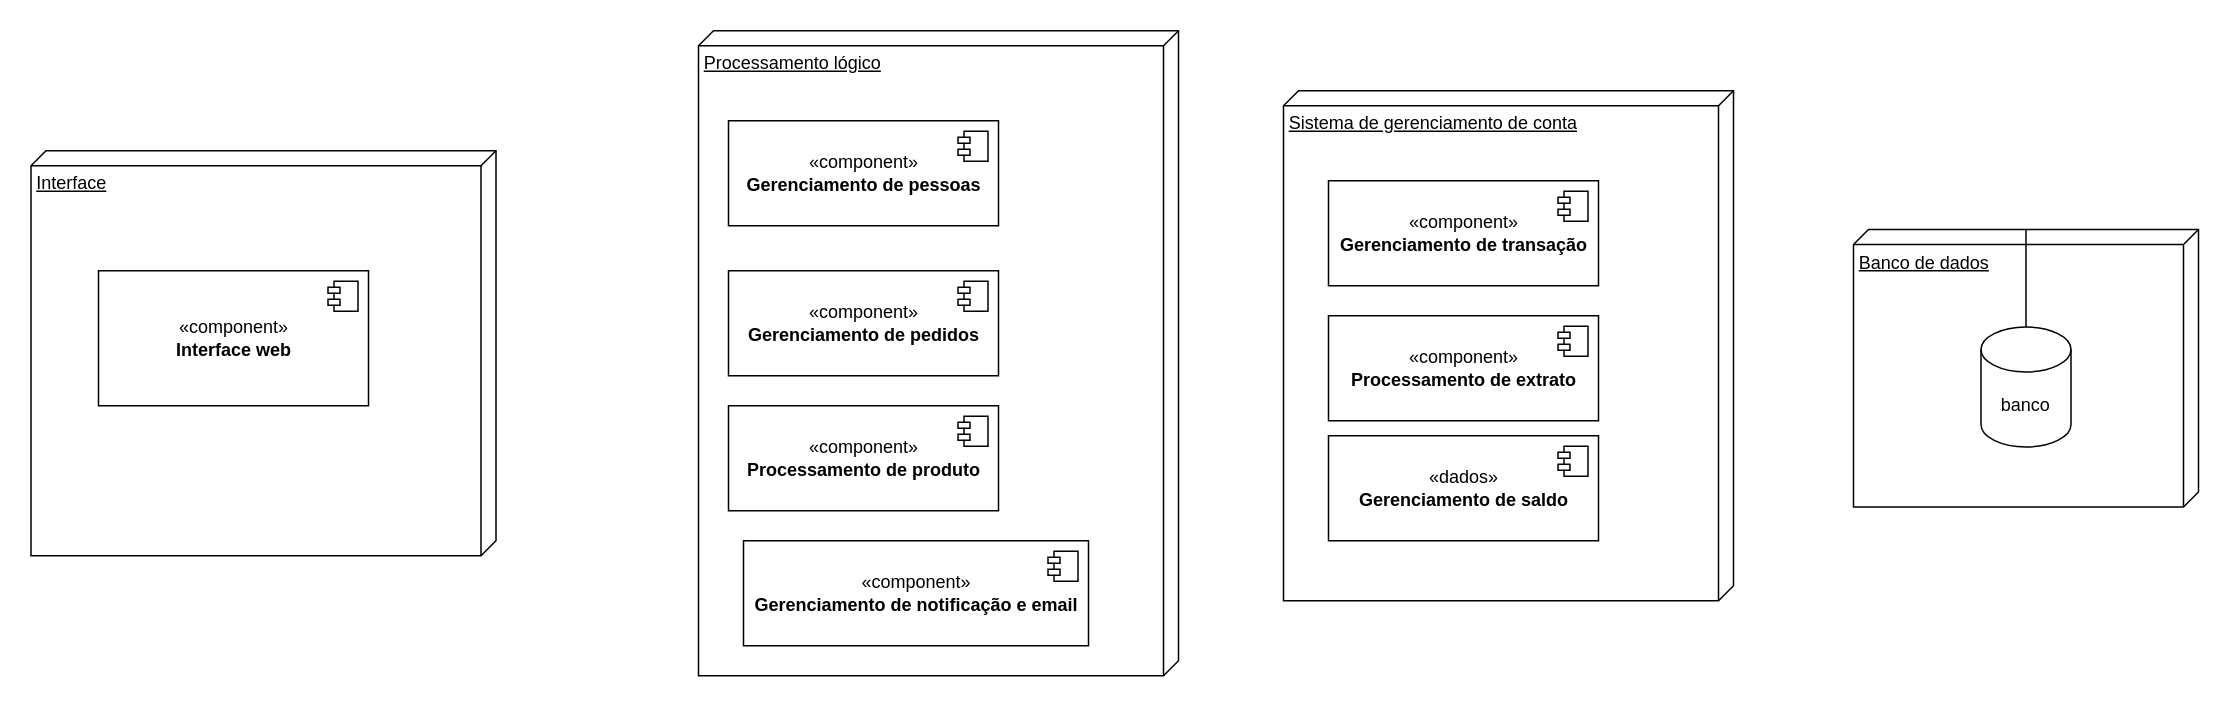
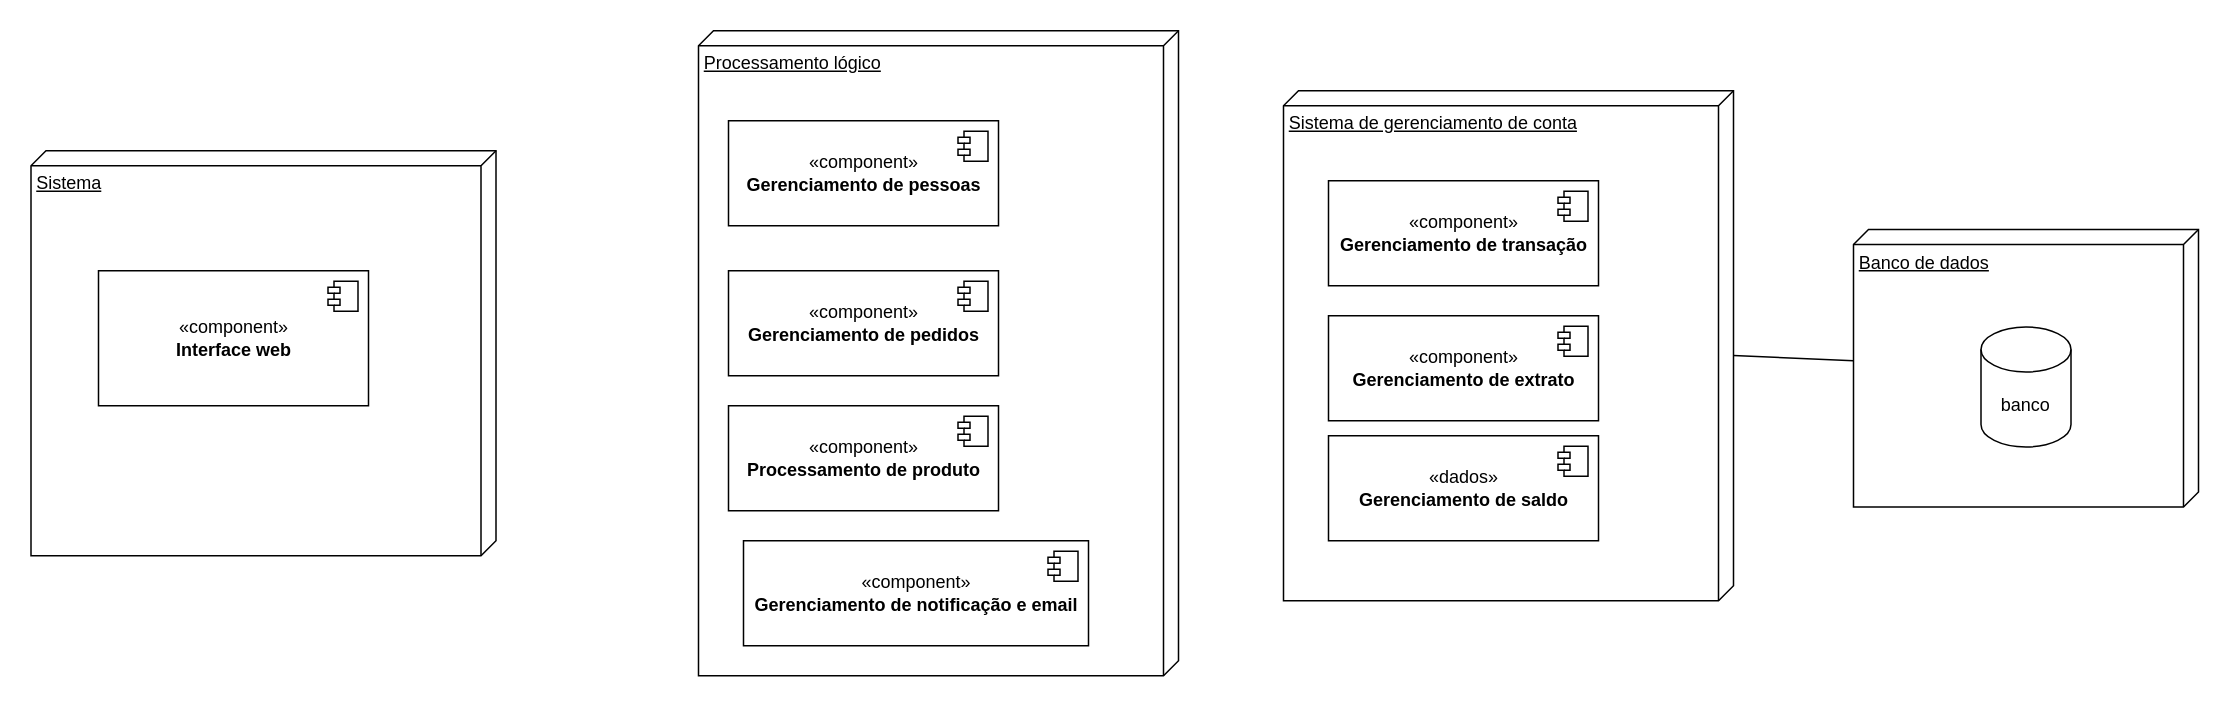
(82, 184) -> (70, 184)
(2026, 278) -> (1793, 358)
(1464, 368) -> (1464, 368)
